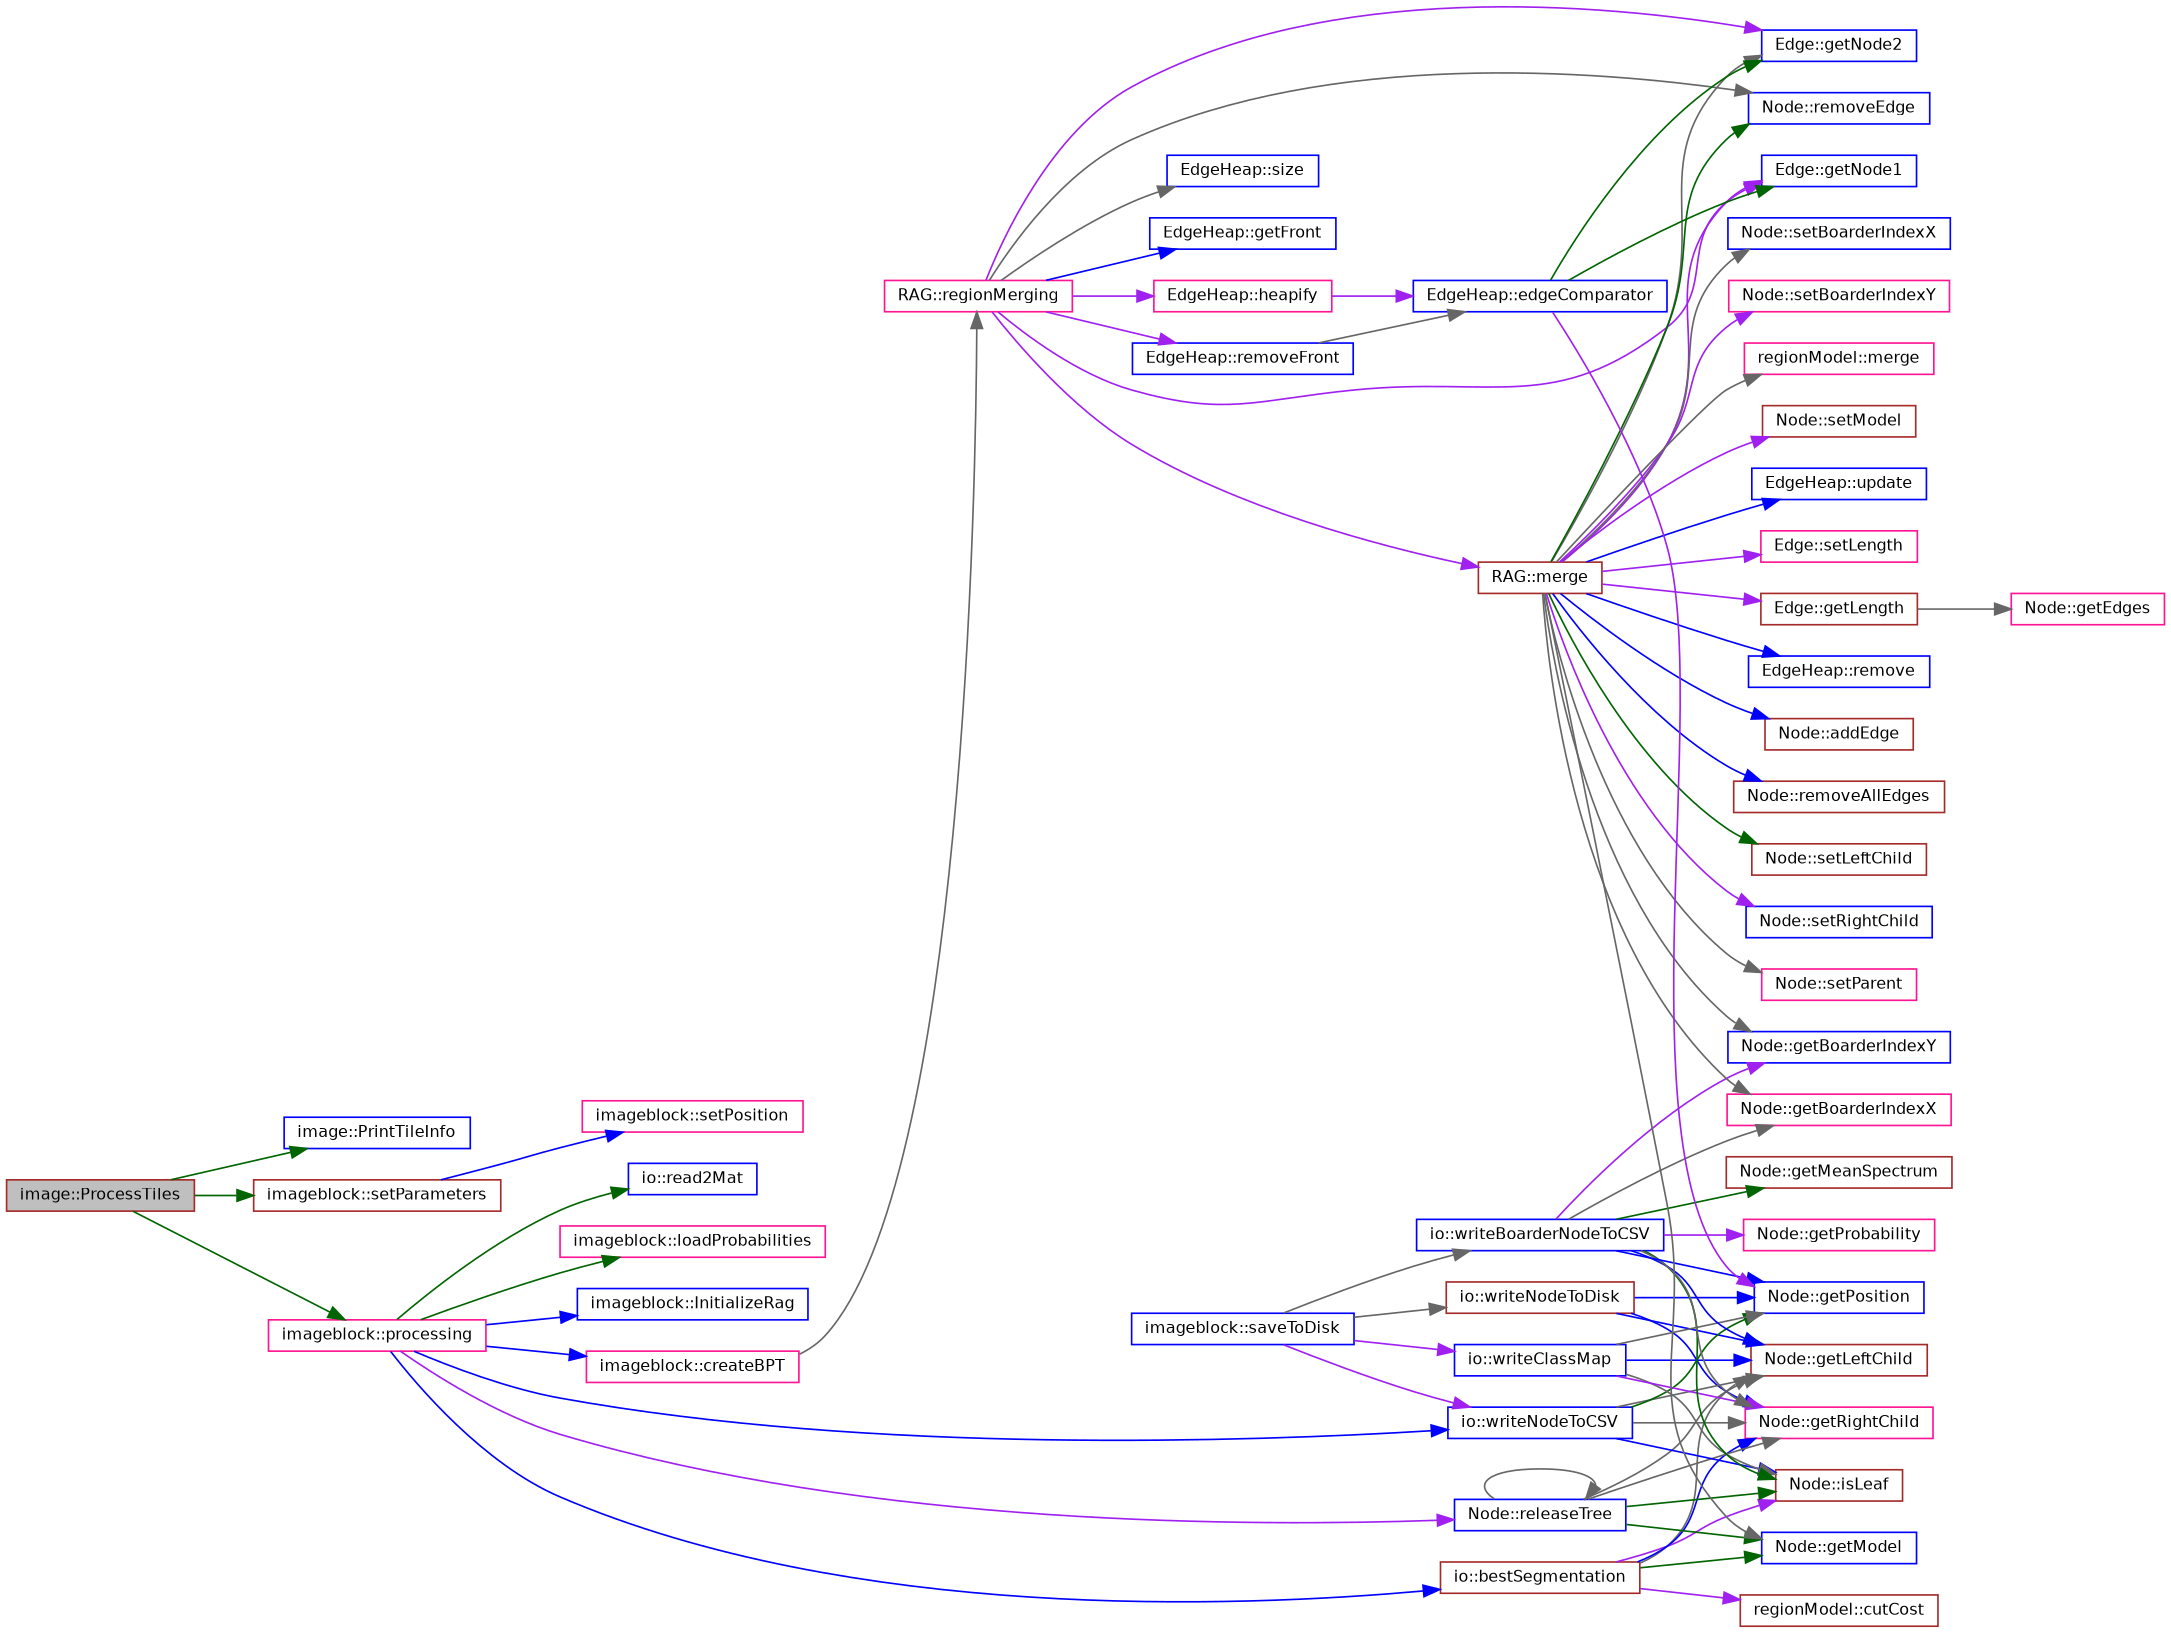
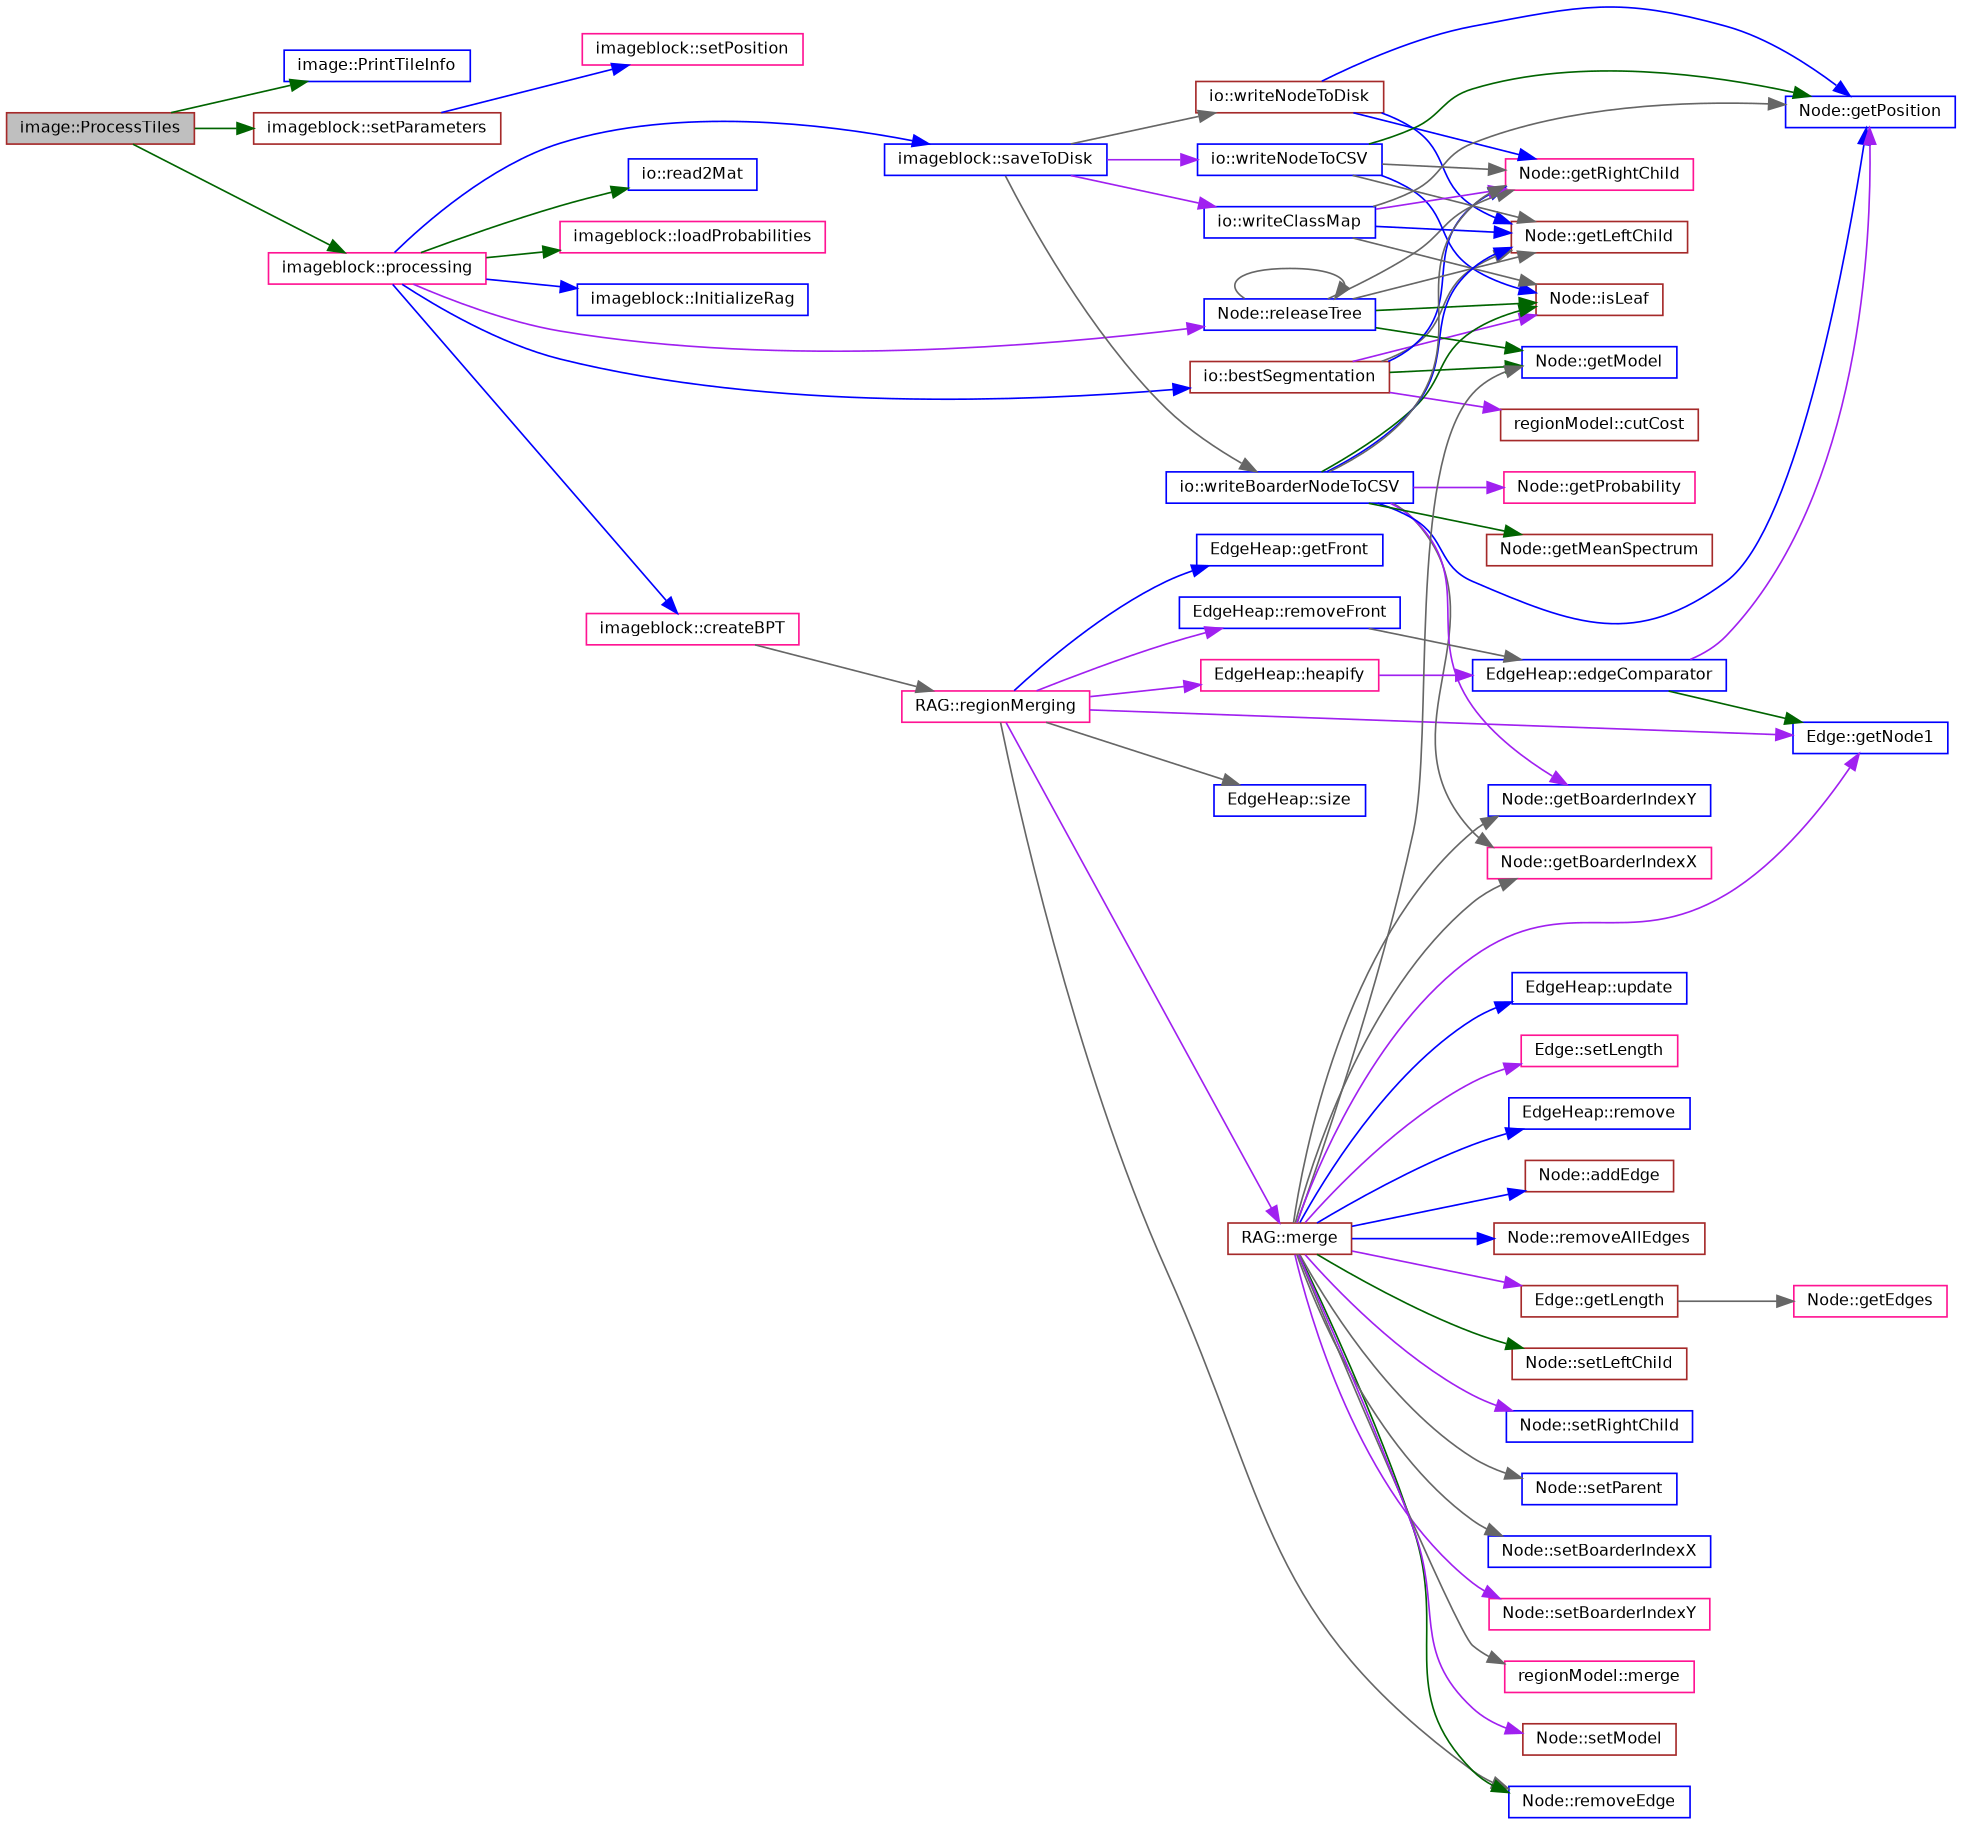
(1839, 46) -> none
(1839, 985) -> (1599, 1489)
(918, 1436) -> (636, 127)
